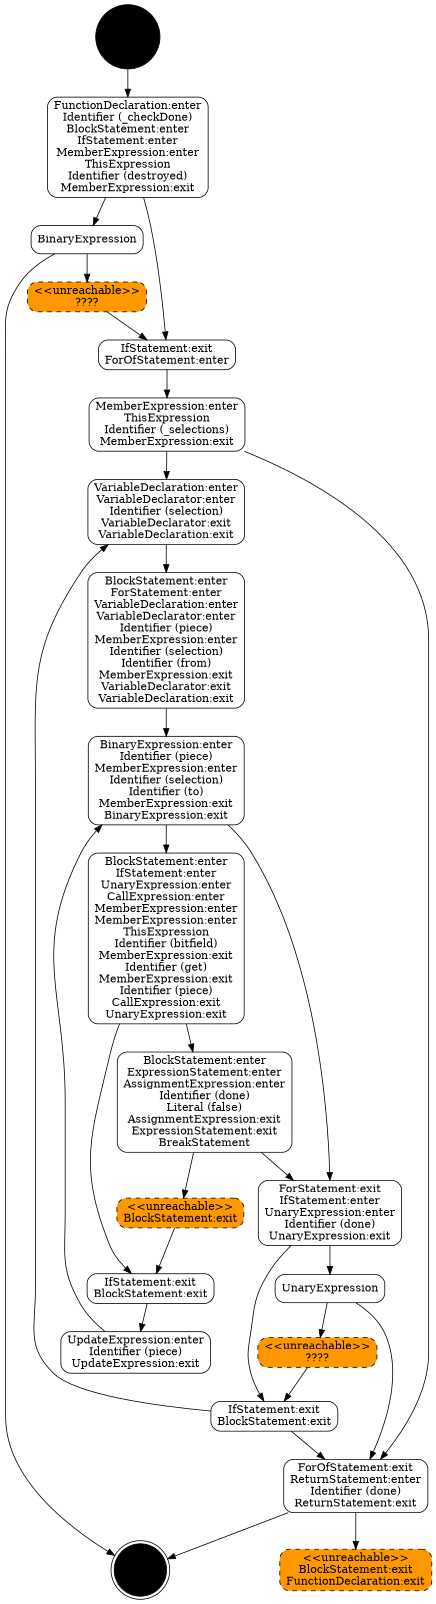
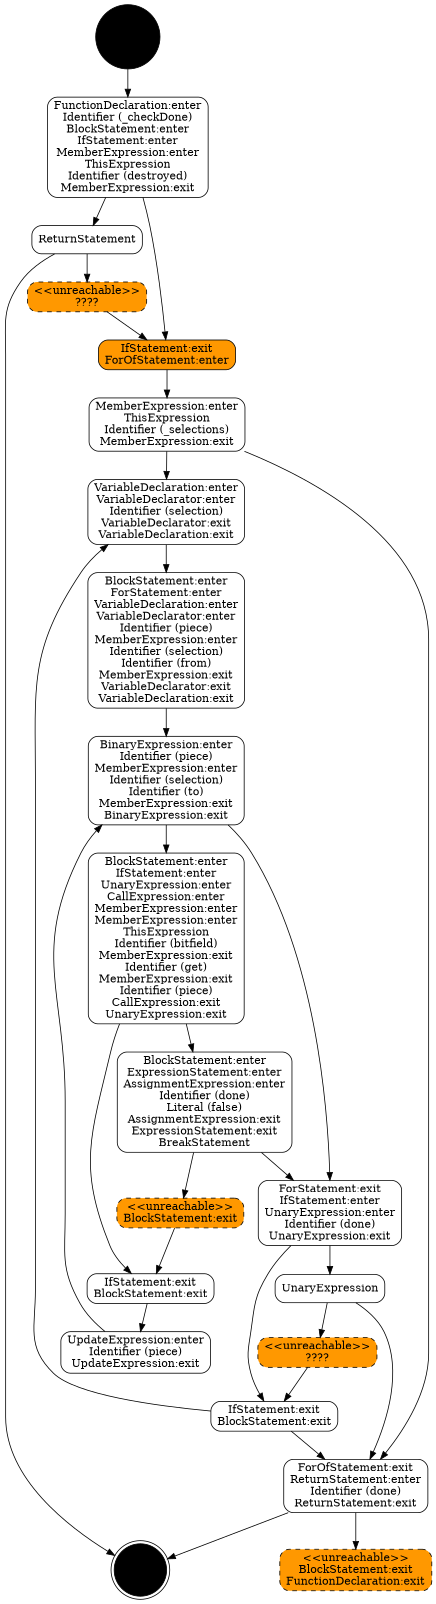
(87, 240) -> (87, 240)
(167, 355) -> (167, 355)
